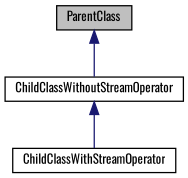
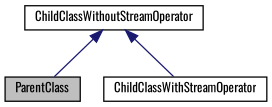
(94, 60) -> (74, 58)
